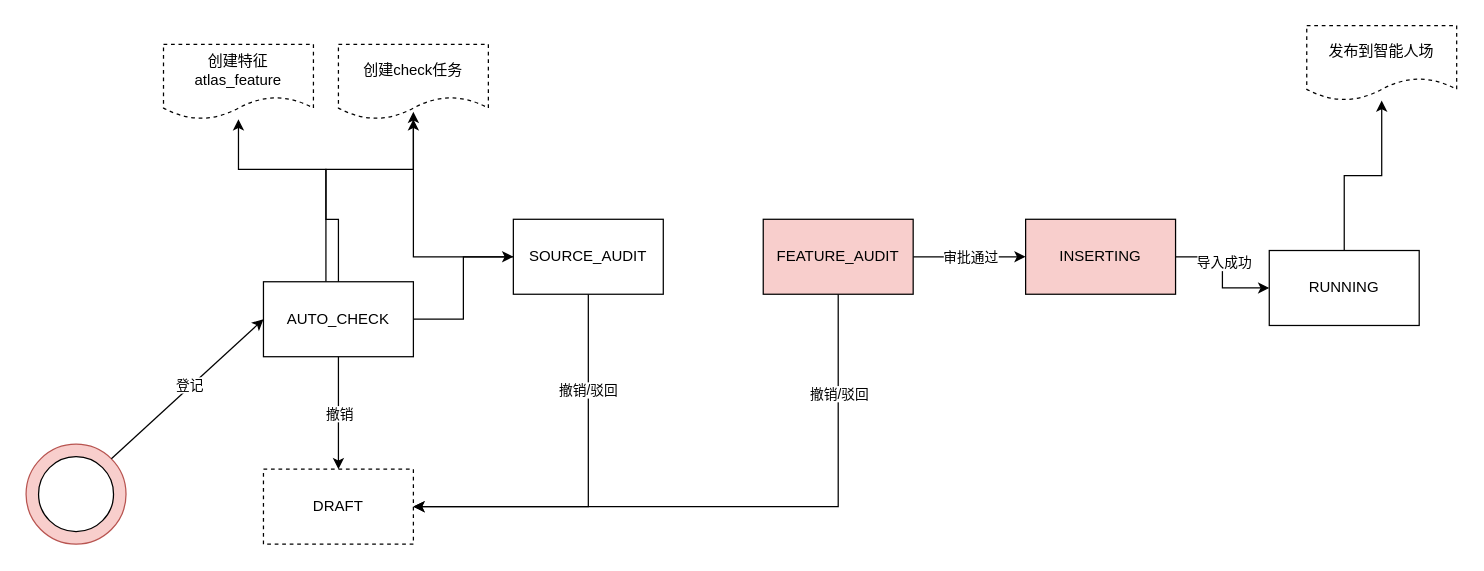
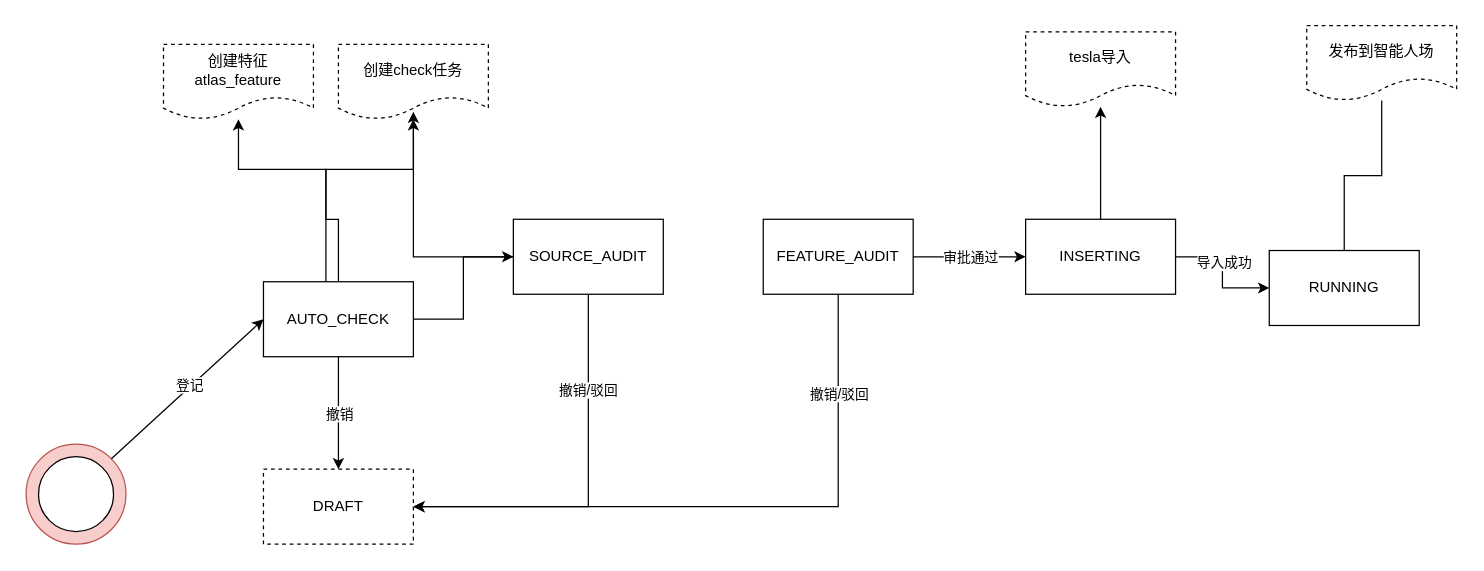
none -> (1101, 69)
(1382, 111) -> (1382, 107)
none -> (1101, 167)
(838, 257) -> (838, 257)
(1101, 257) -> (1101, 257)
